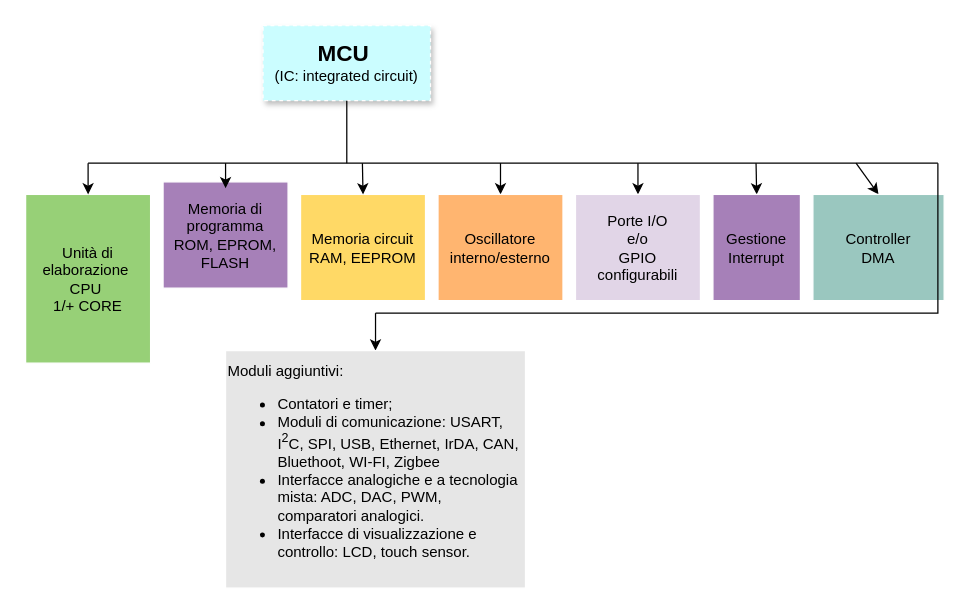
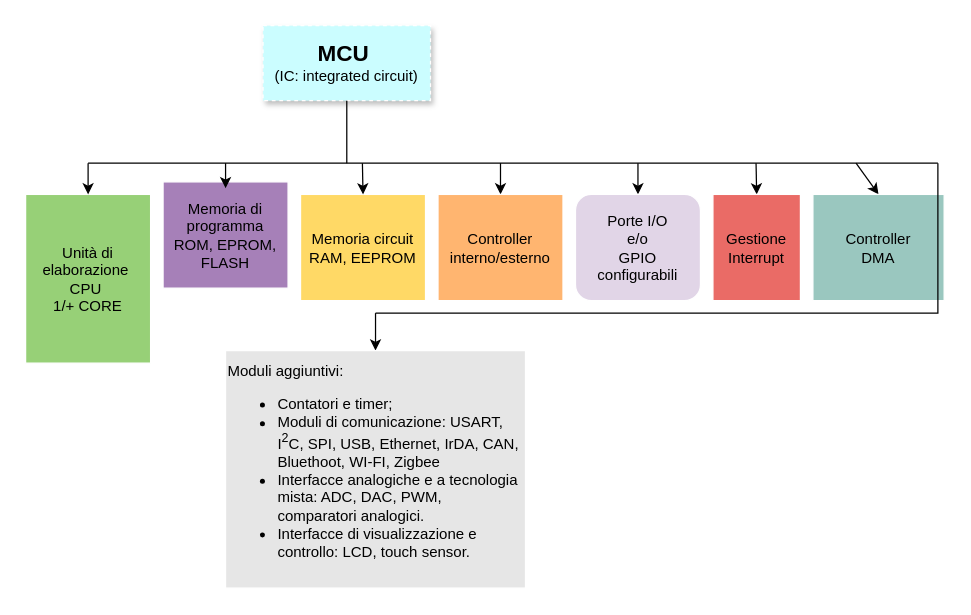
(501, 248) -> (501, 248)
(638, 248) -> (638, 248)
(757, 248) -> (757, 248)
